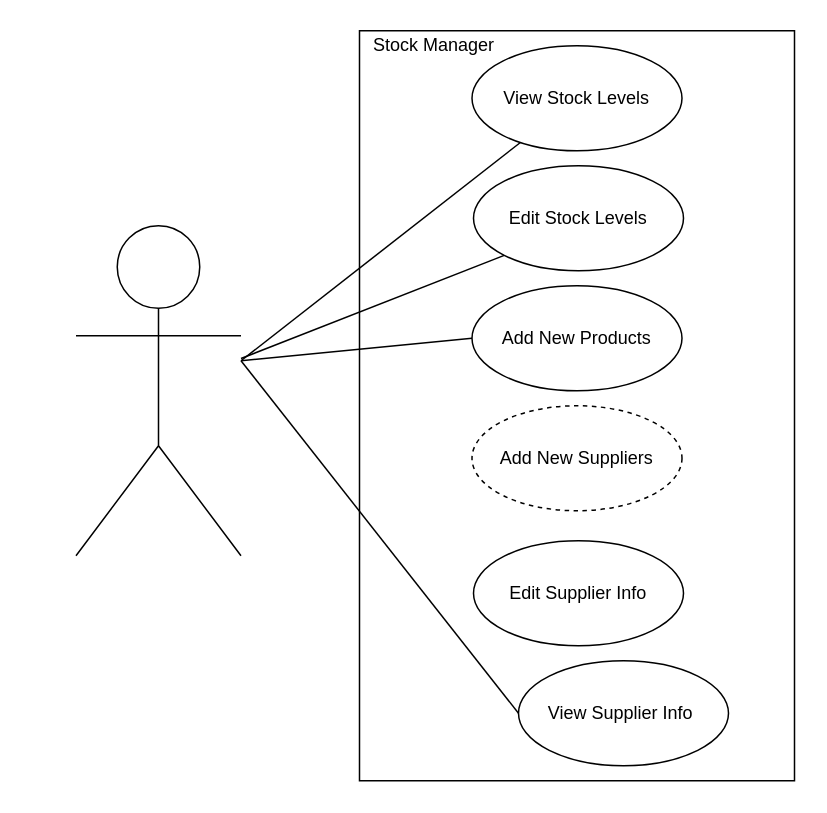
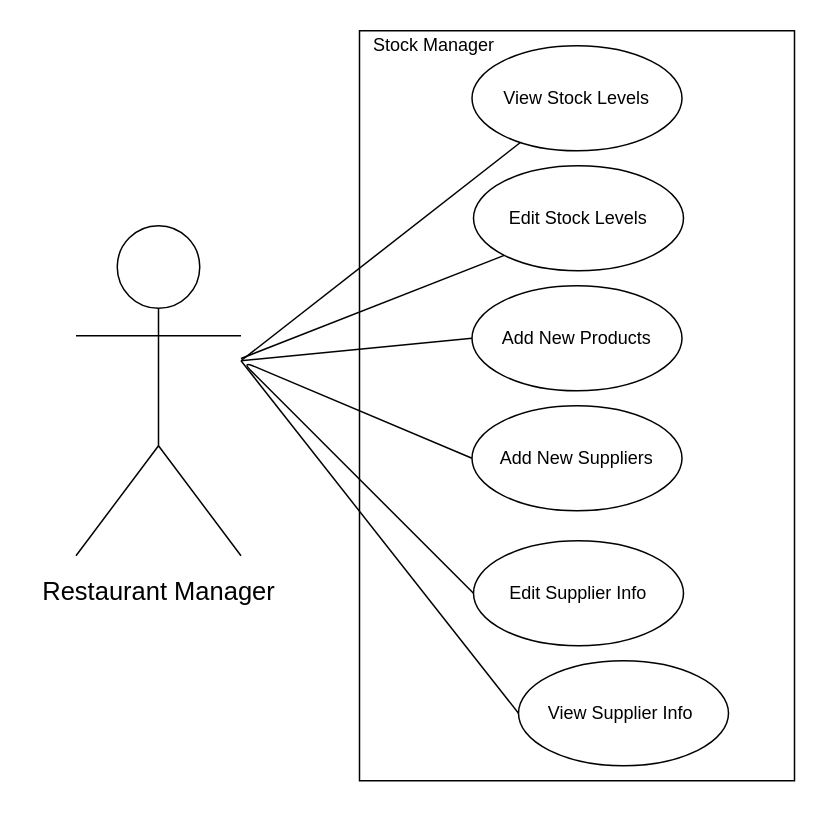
none -> (274, 394)
(577, 458) -> (577, 458)
none -> (158, 593)
